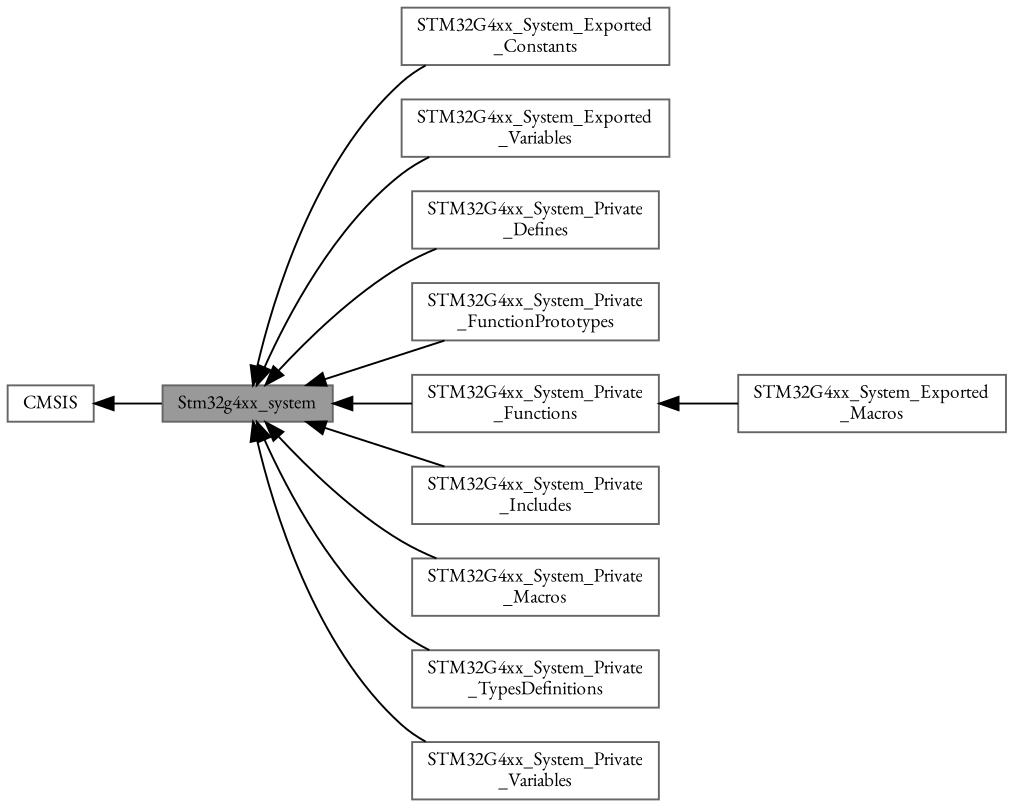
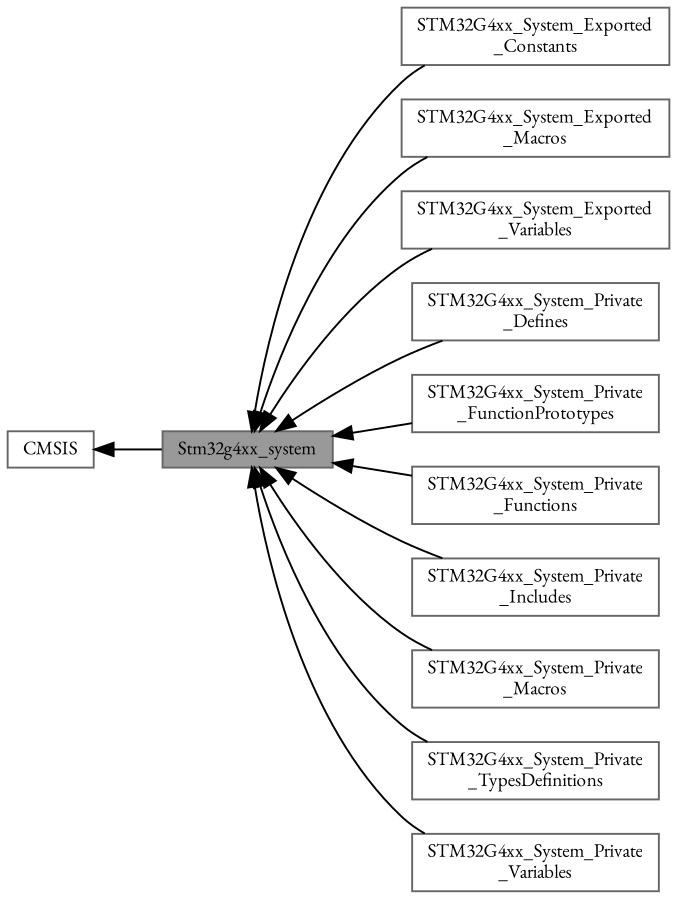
(708, 404) -> (324, 270)
